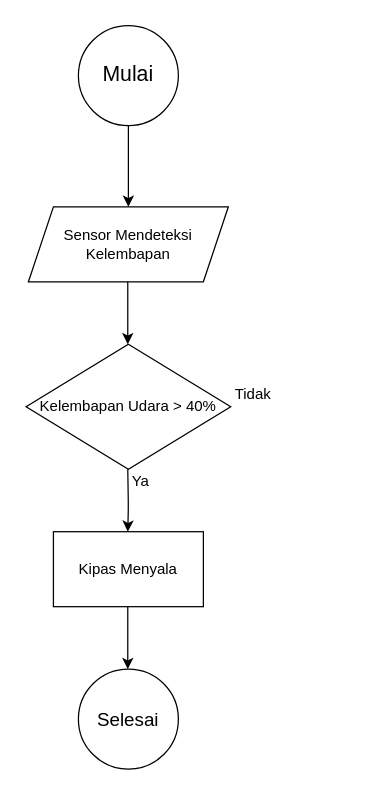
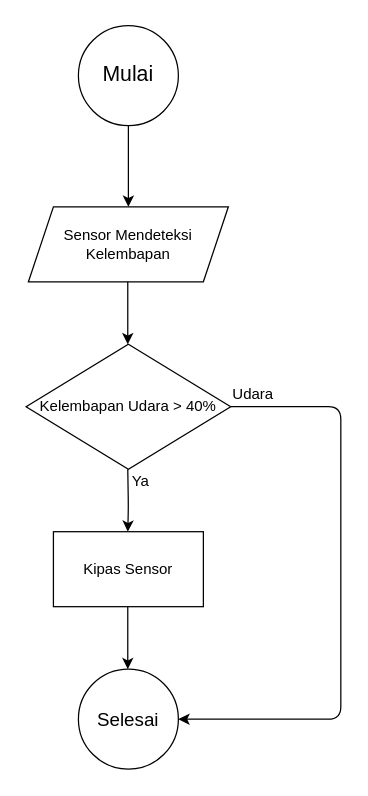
(253, 394) -> (253, 394)
(128, 569) -> (128, 569)
none -> (341, 586)
